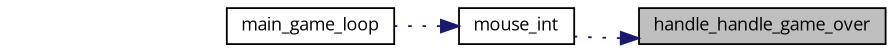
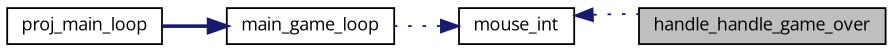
none -> (85, 26)
(598, 38) -> (616, 14)
